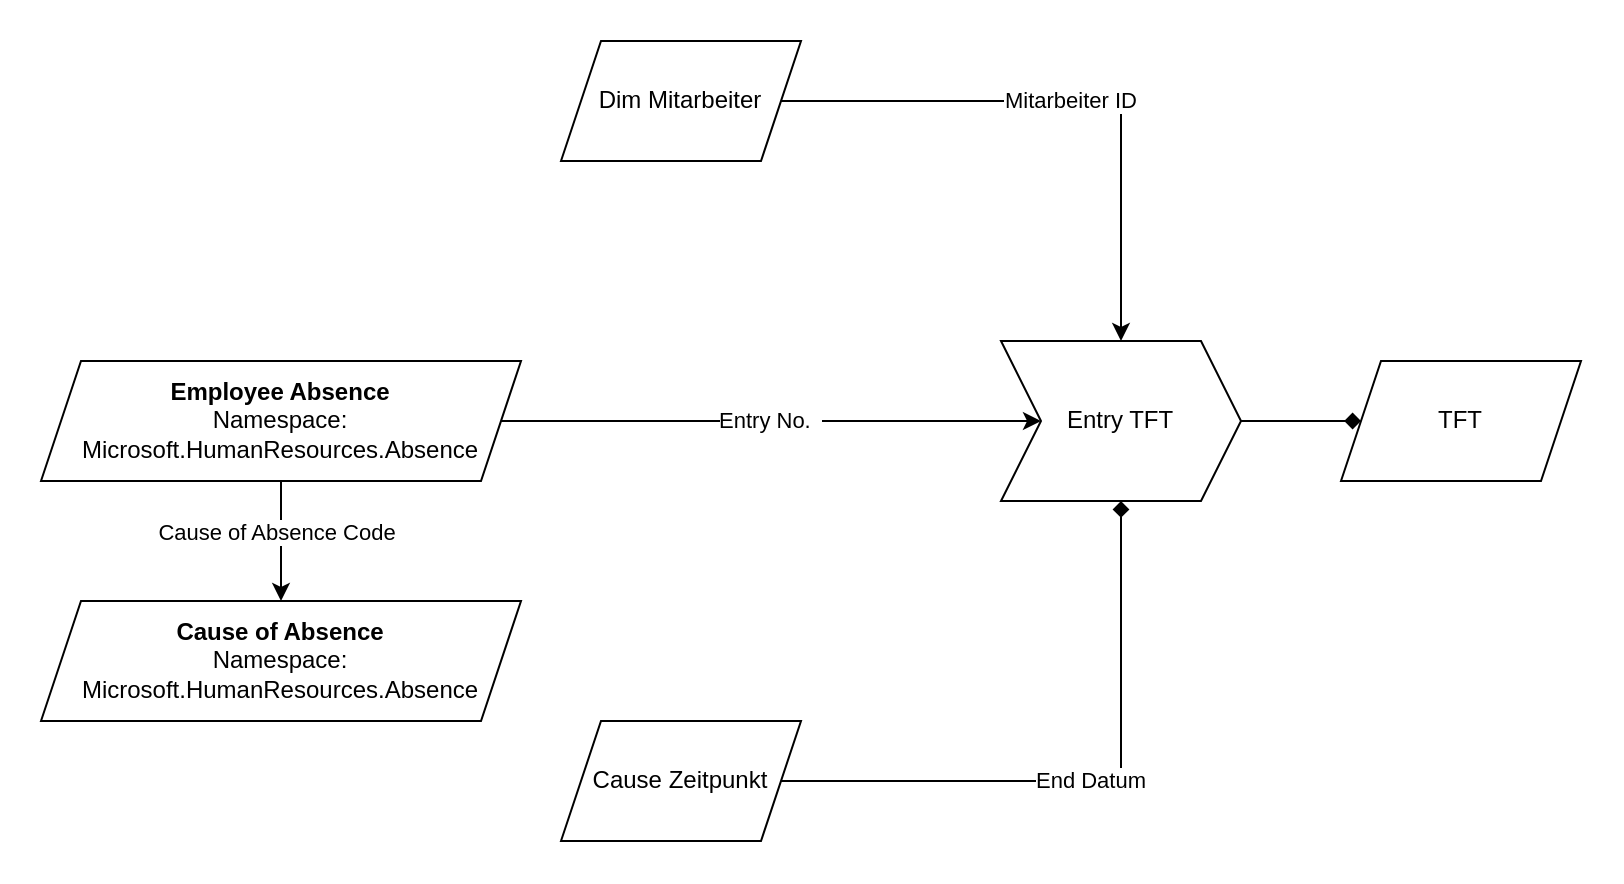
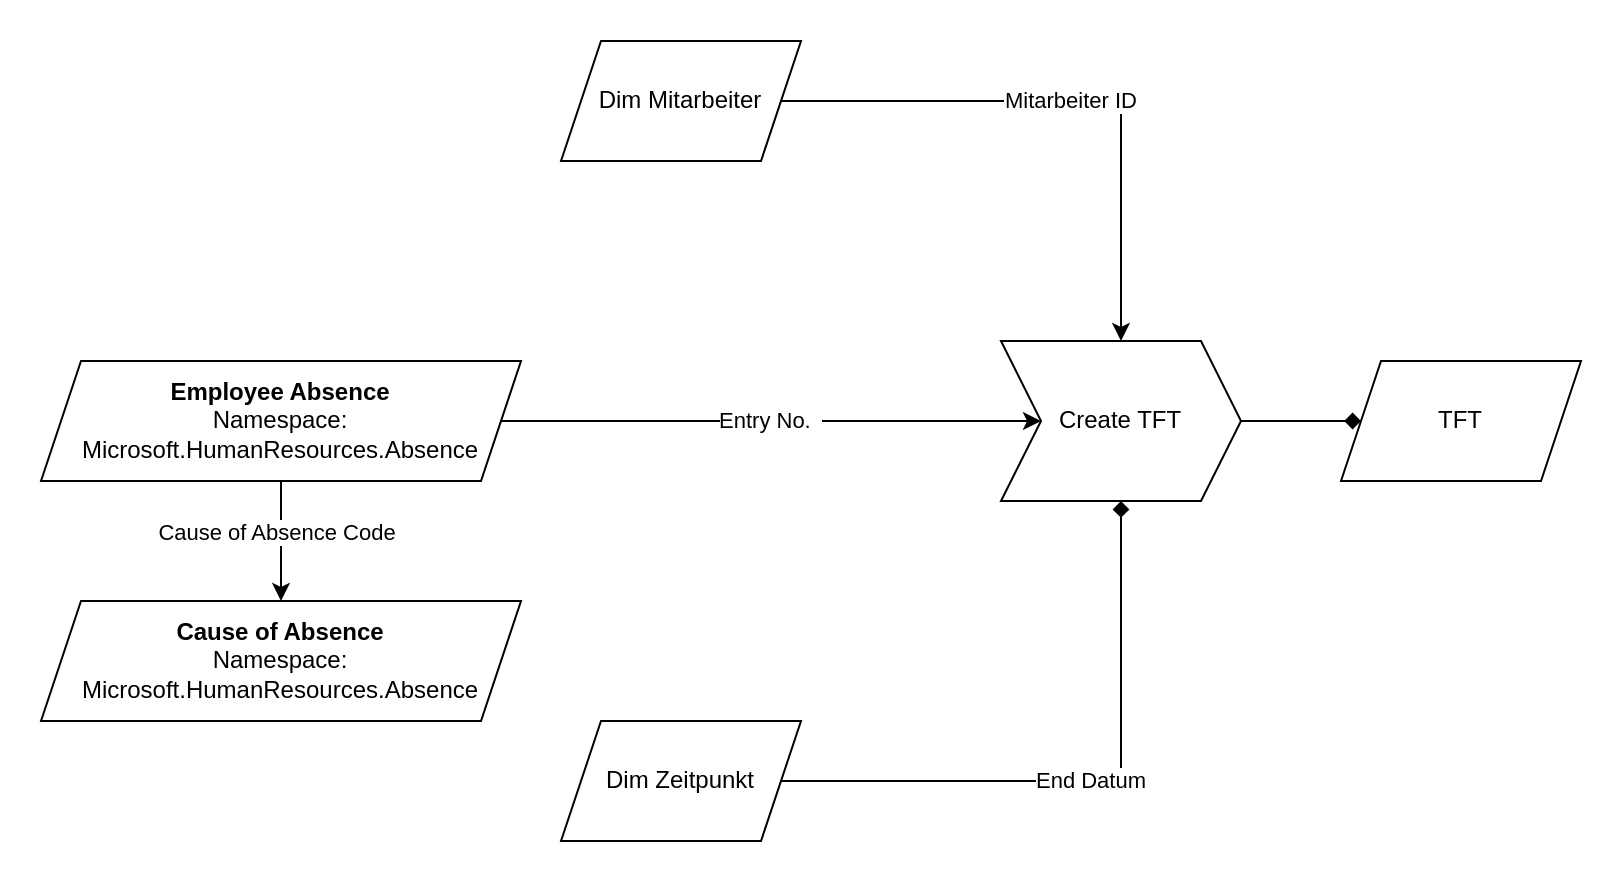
(1121, 421) -> (1121, 421)
(681, 781) -> (681, 781)
